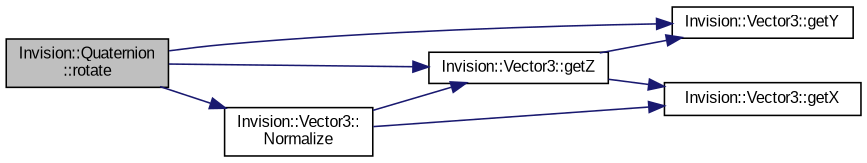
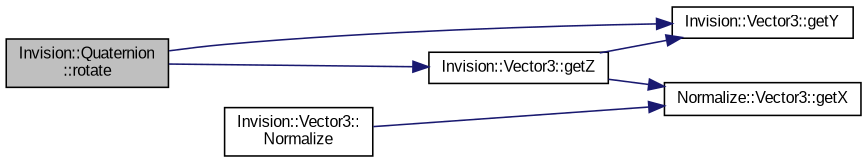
(185, 95) -> none
(412, 99) -> none
(763, 99) -> (763, 99)
